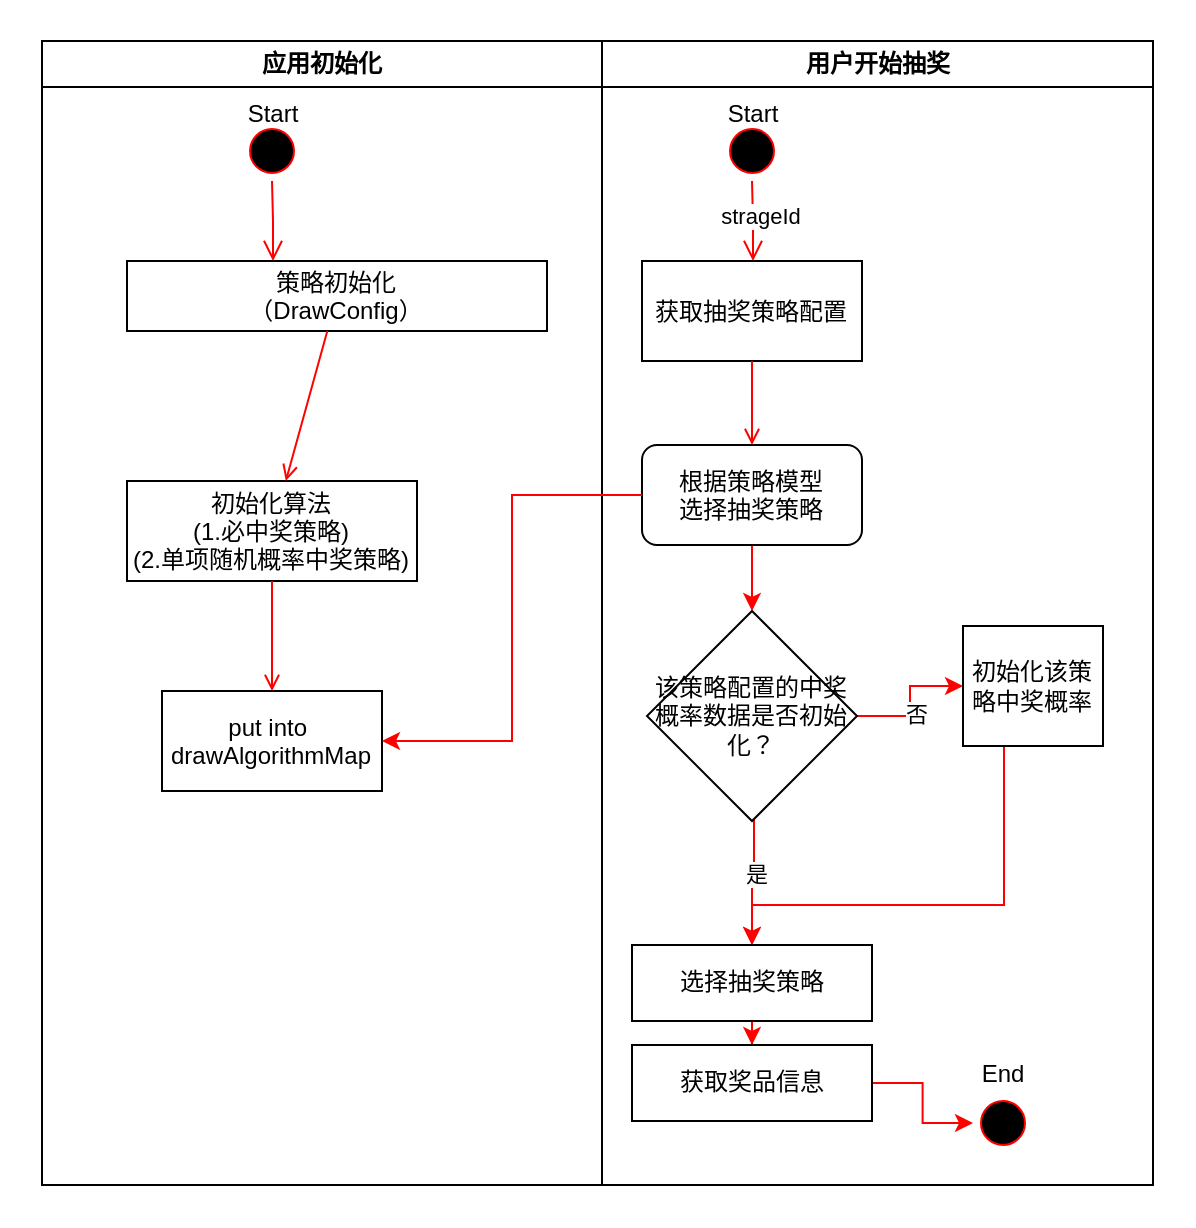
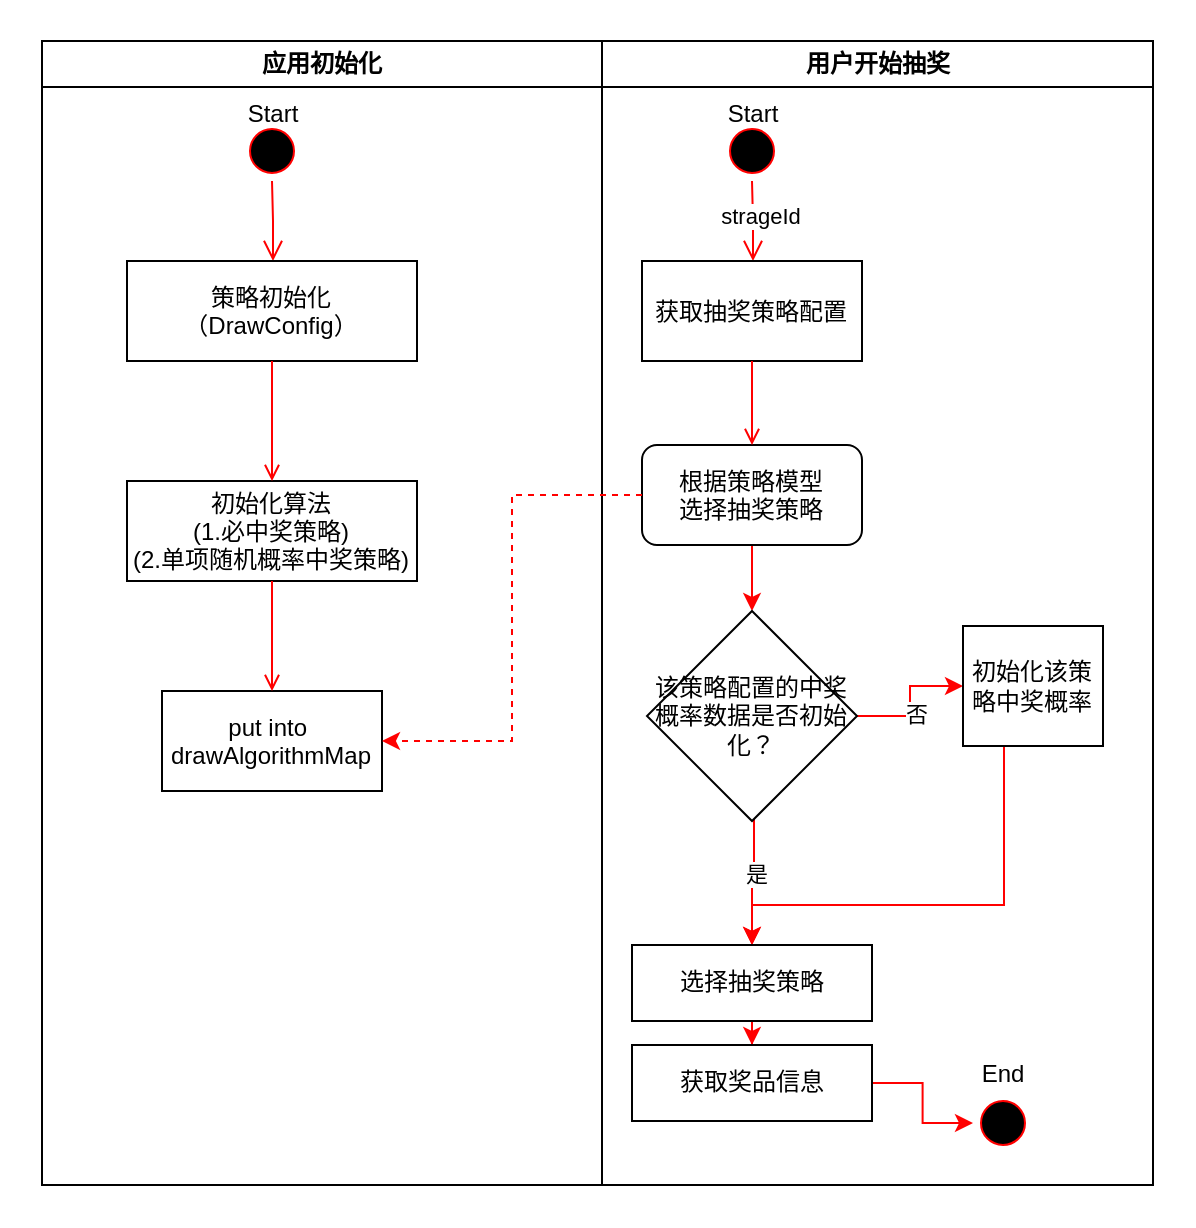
(337, 296) -> (272, 311)
(512, 633) -> (512, 633)
